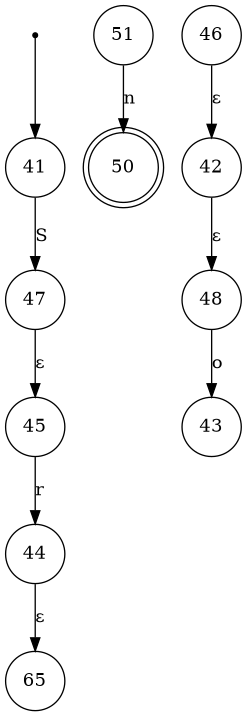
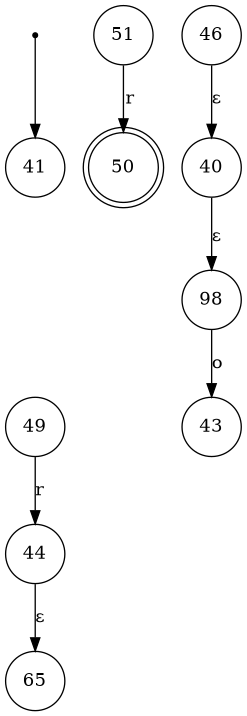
(130, 99) -> (130, 99)
(212, 168) -> (212, 168)
(35, 300) -> none
(212, 300) -> (212, 300)
(35, 427) -> (35, 427)
